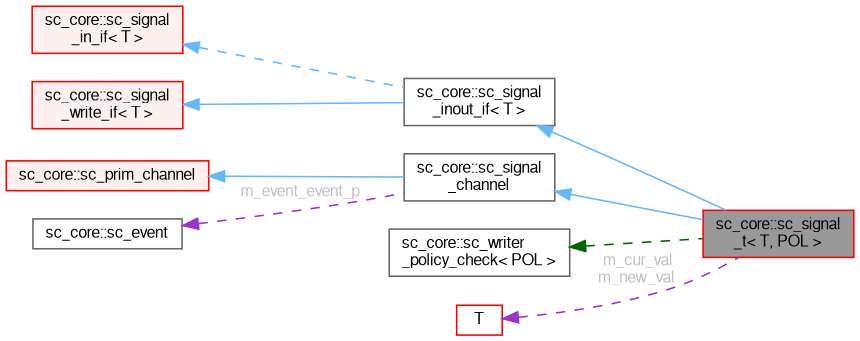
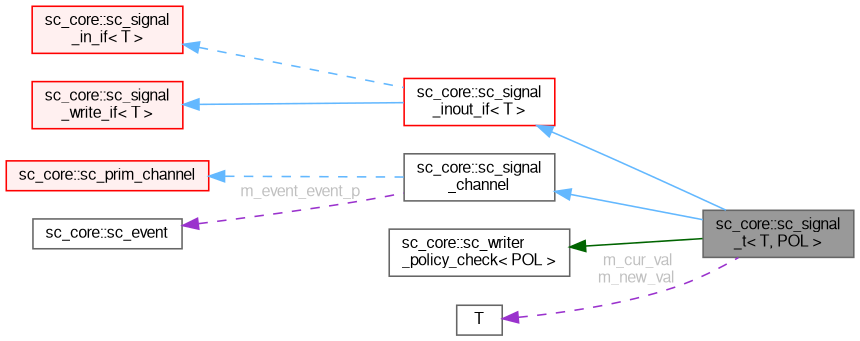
(479, 102) -> (479, 102)
(314, 177) -> (314, 177)
(778, 234) -> (778, 234)
(644, 242) -> (644, 242)
(479, 320) -> (479, 320)
